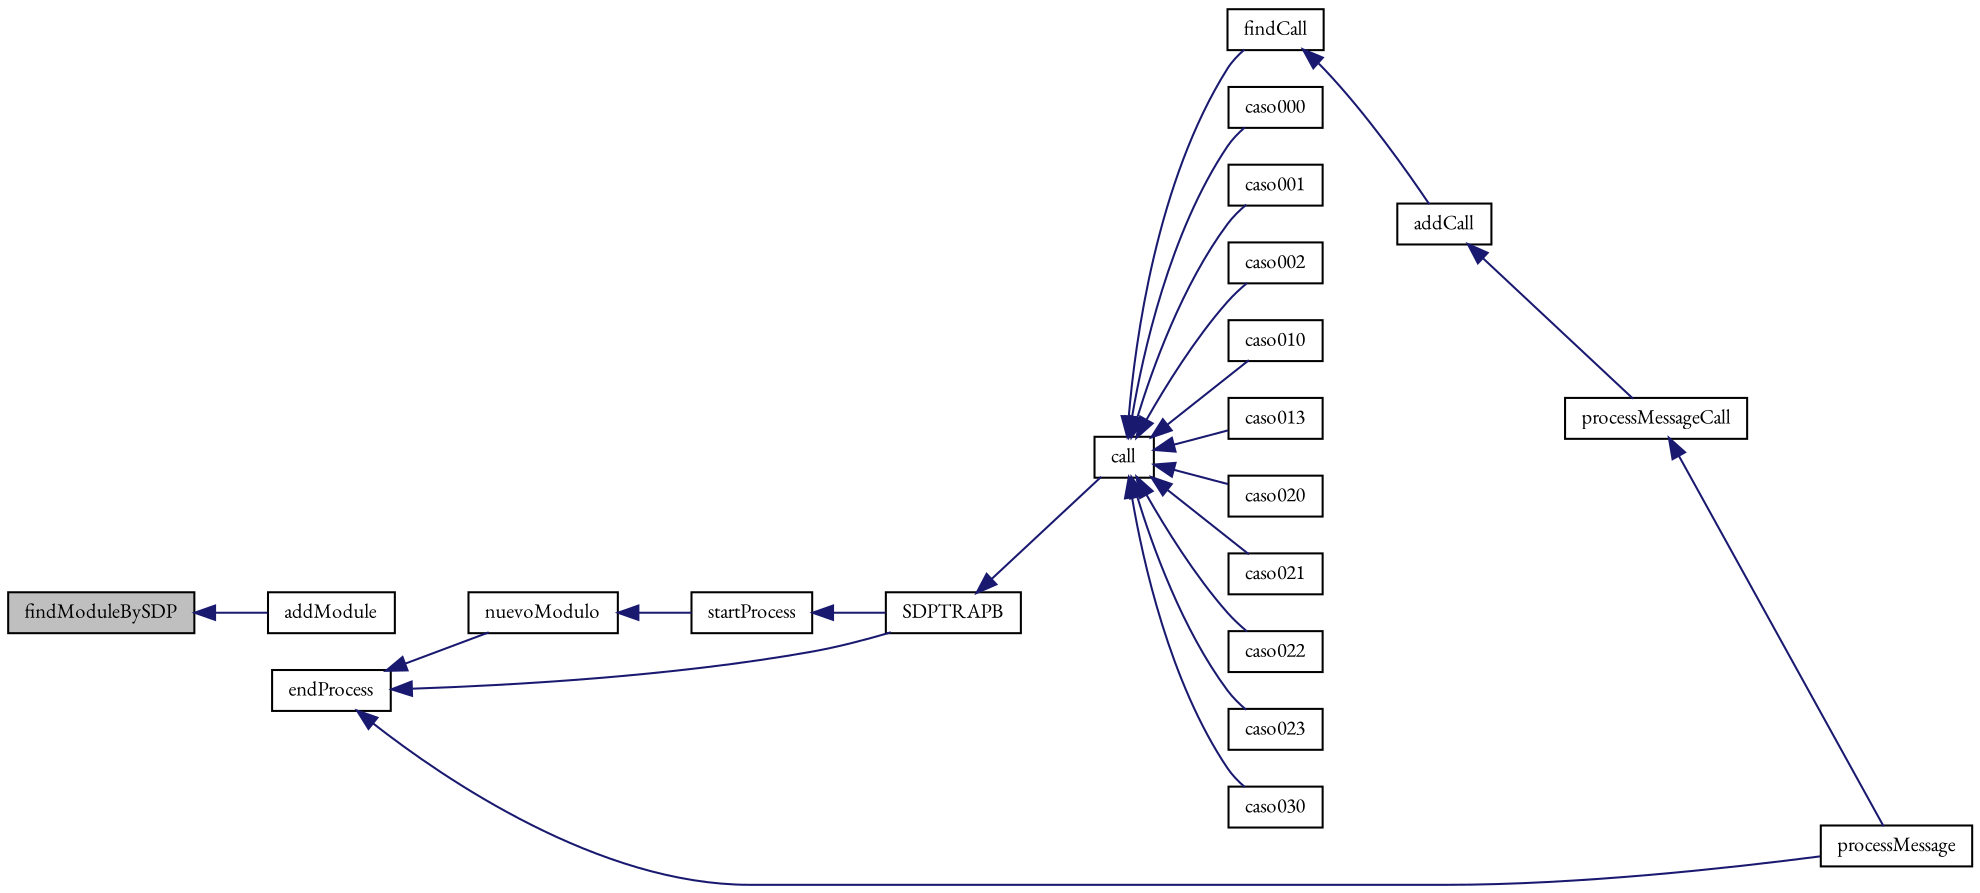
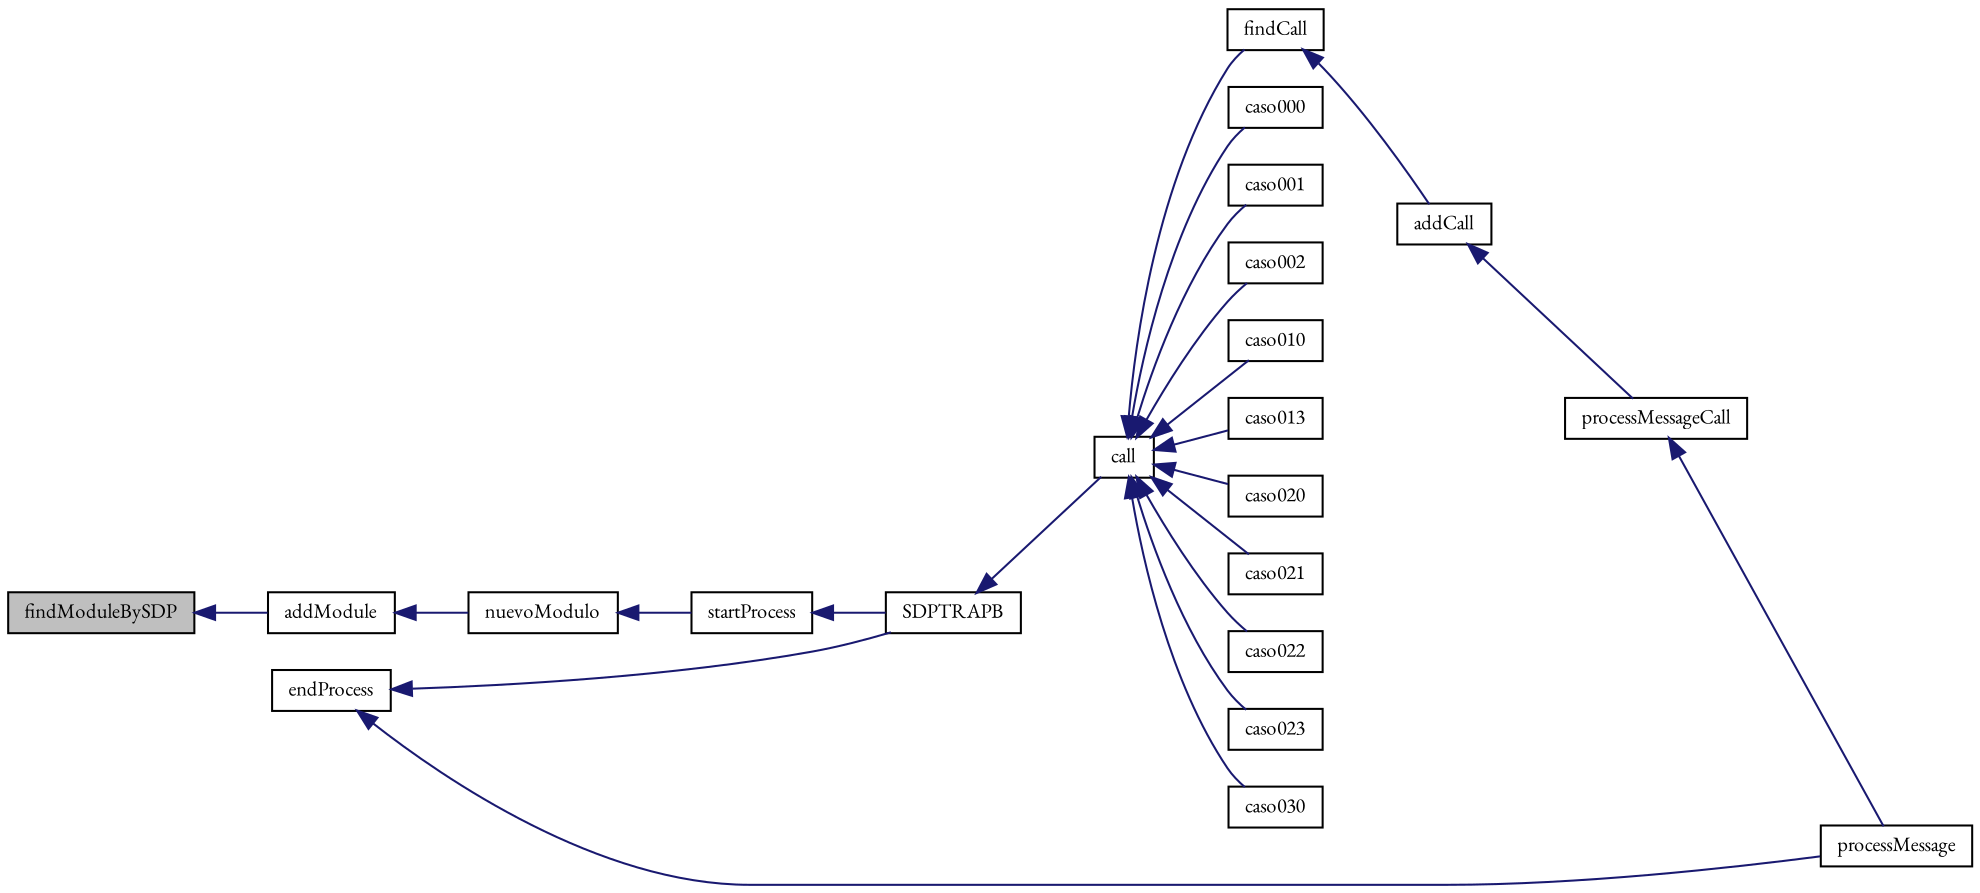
(447, 648) -> (442, 613)
